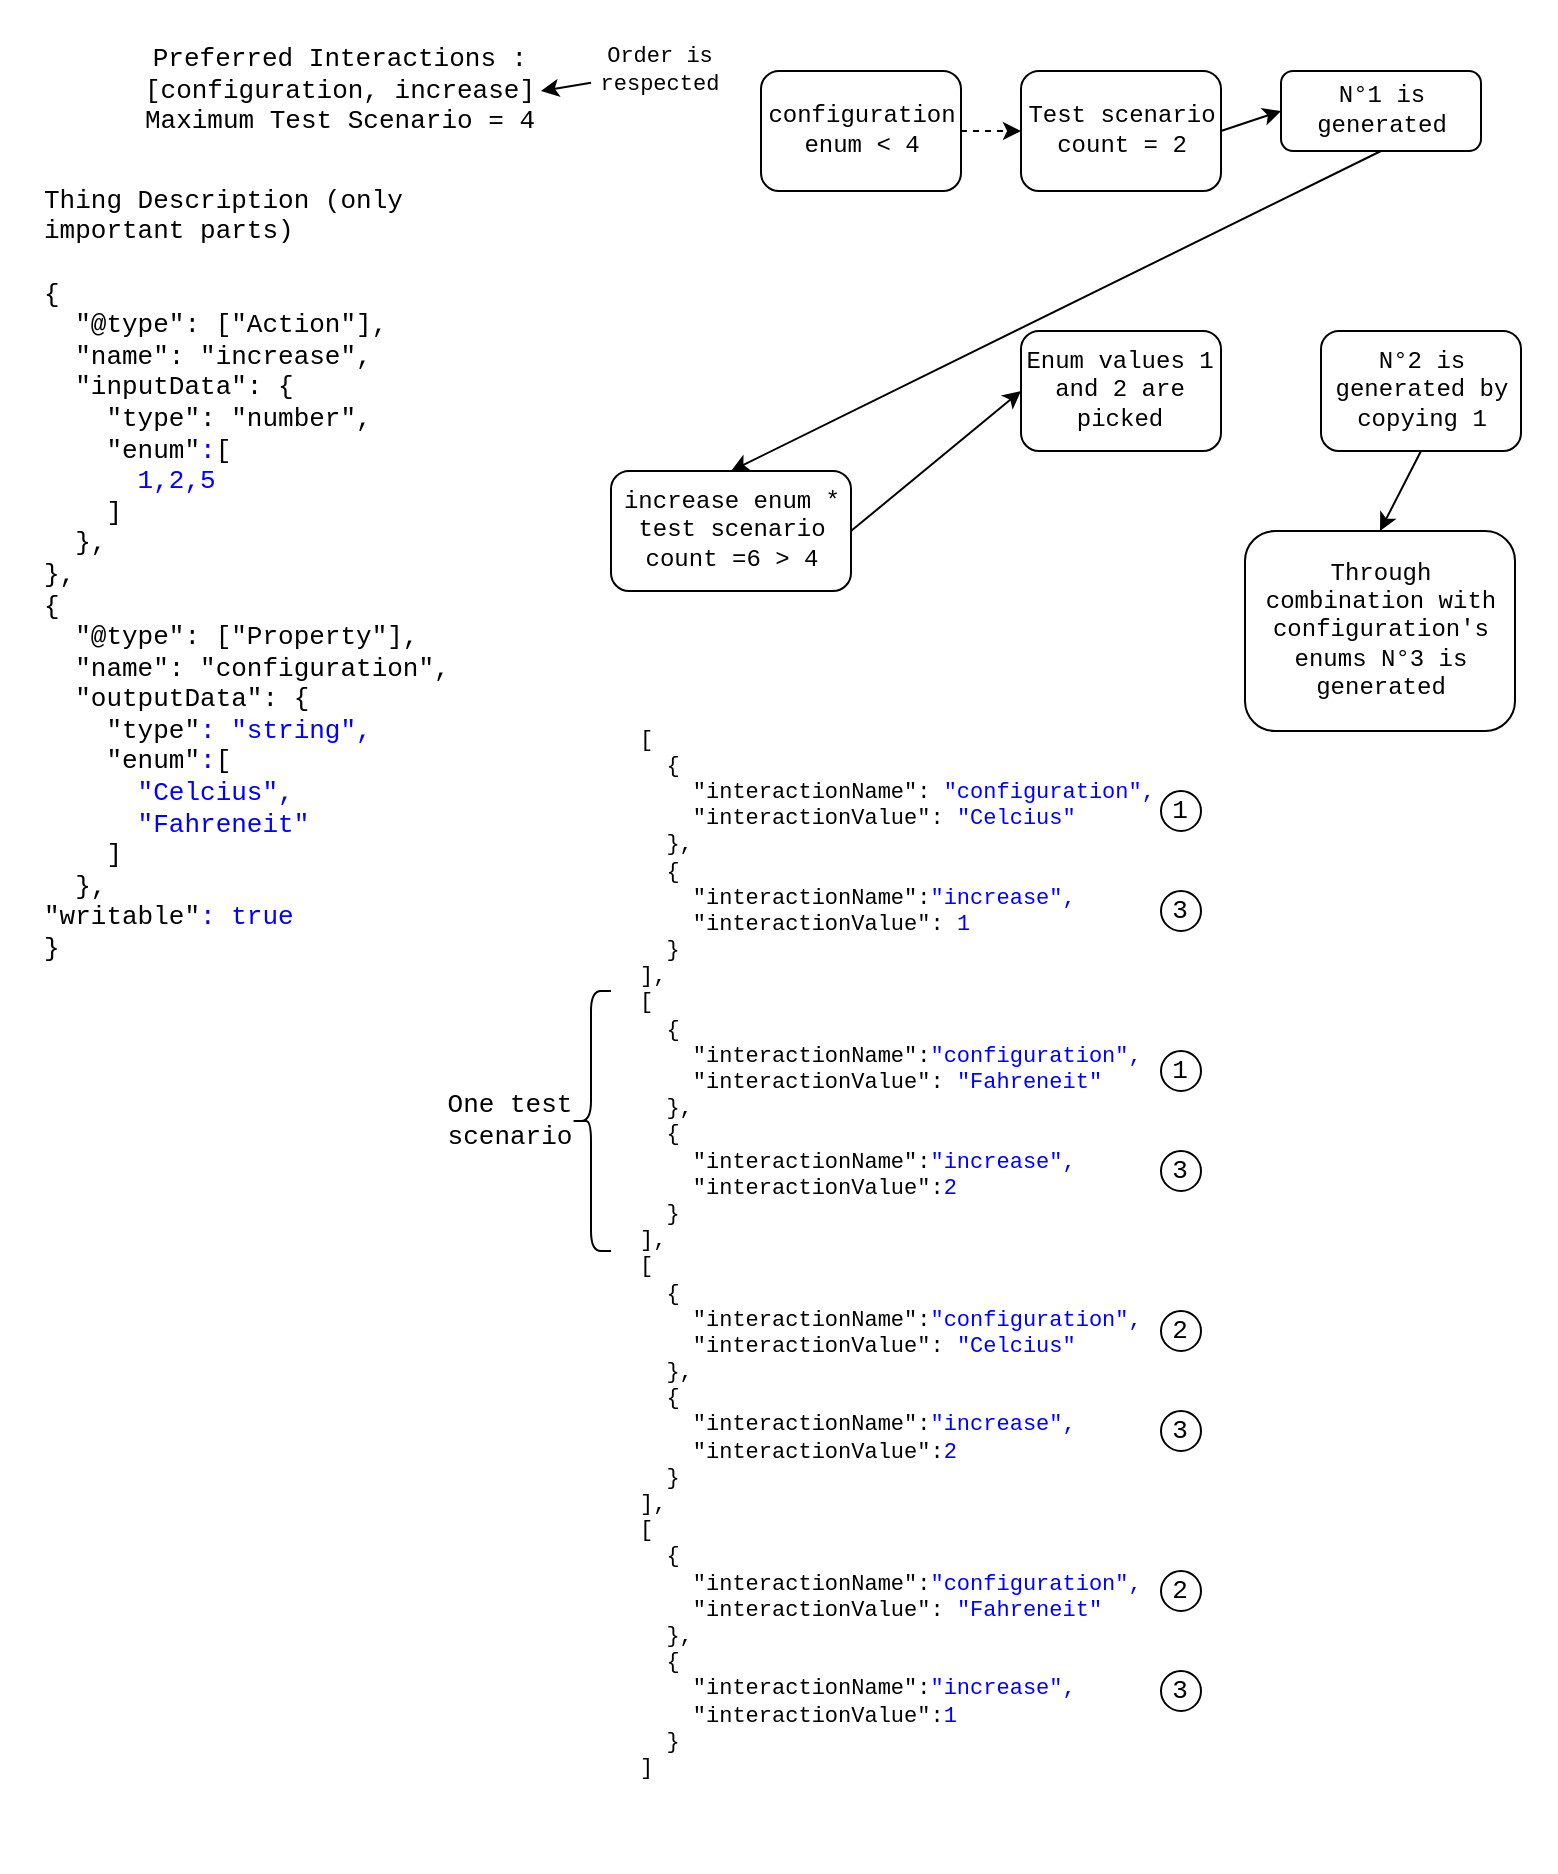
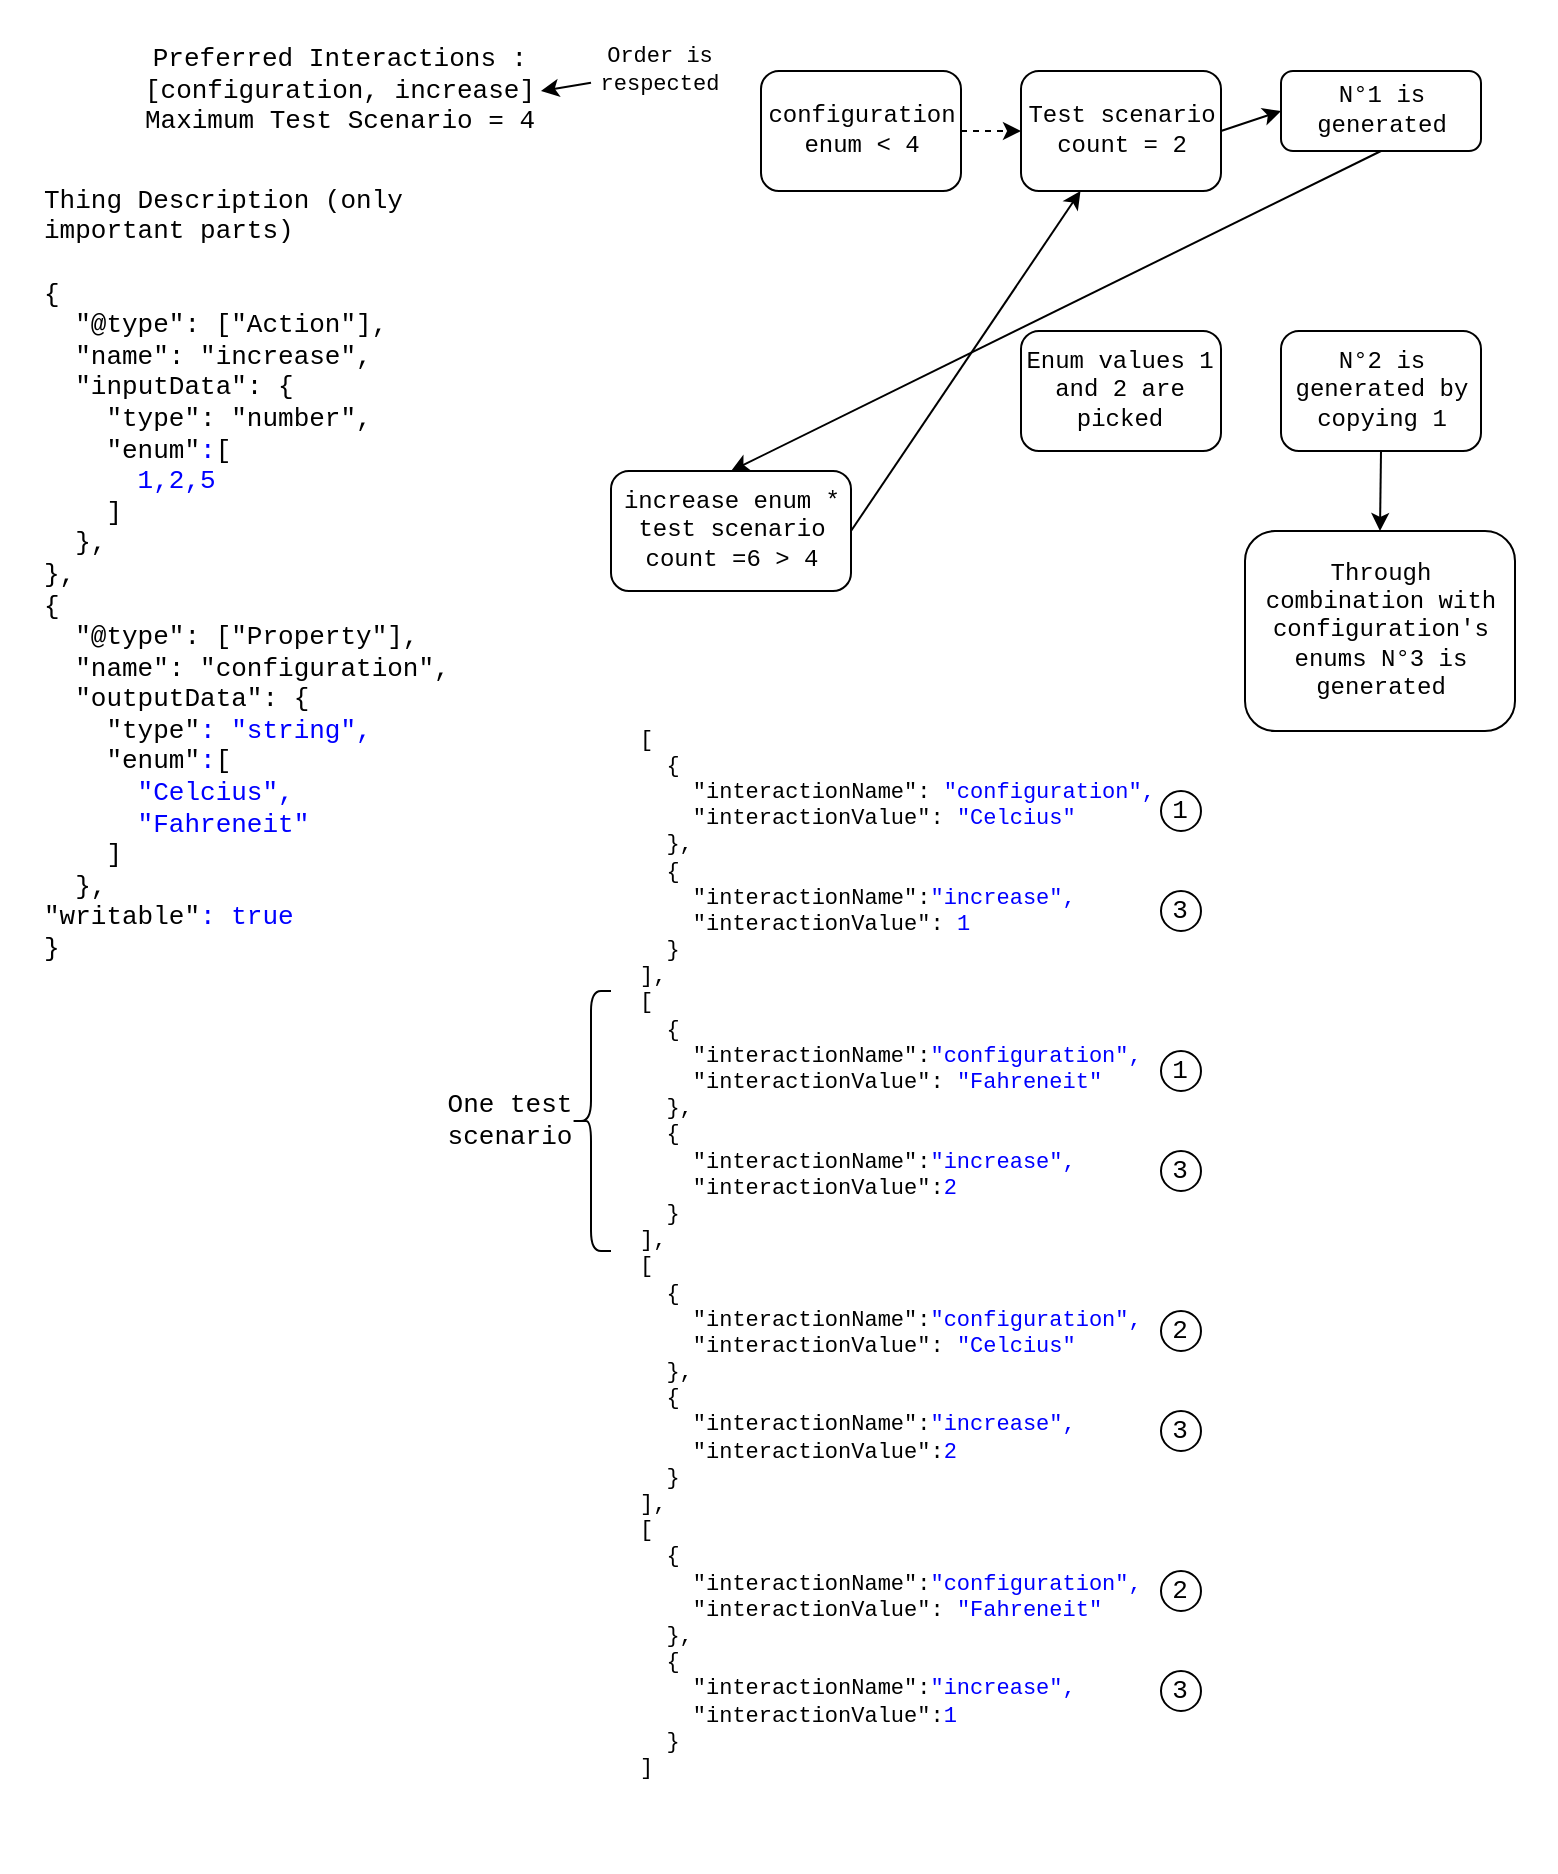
(1421, 391) -> (1381, 391)
(931, 465) -> (910, 444)
